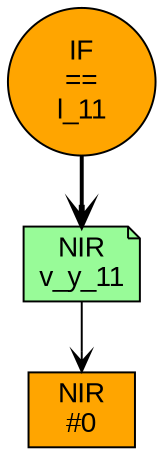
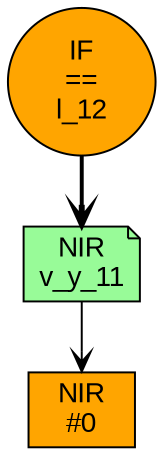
(82, 82) -> (82, 82)
